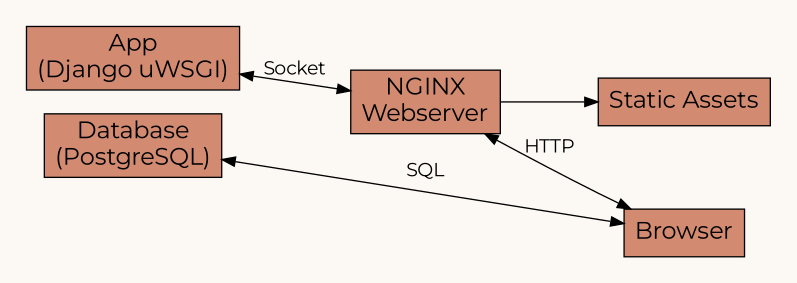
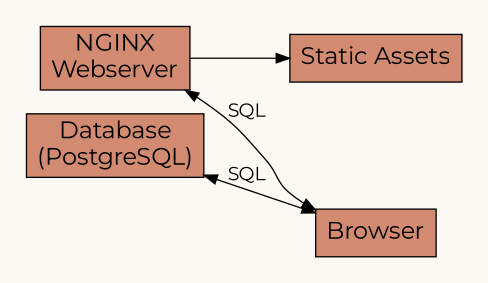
(133, 58) -> none
(549, 148) -> (247, 112)
